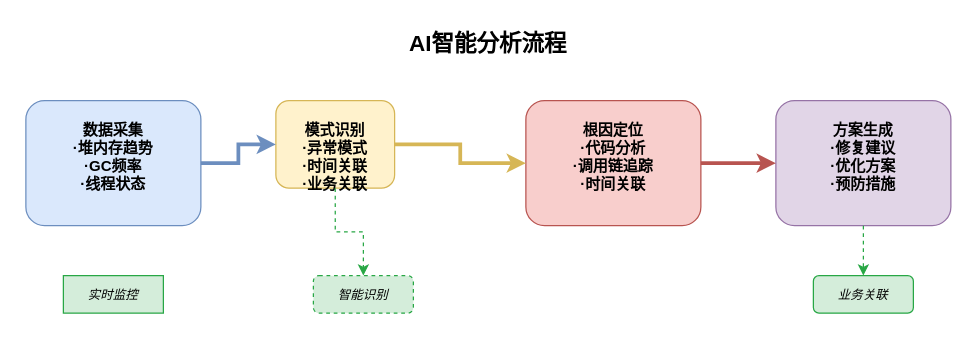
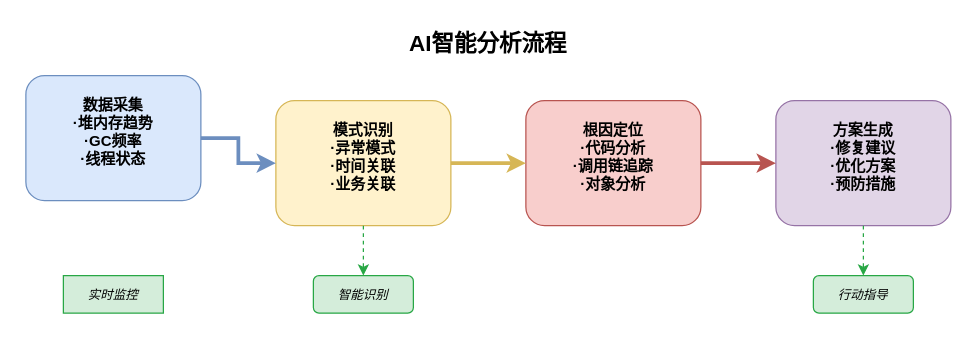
(335, 144) -> (363, 163)
(613, 158) -> (613, 158)
(113, 163) -> (113, 138)
(363, 294) -> (363, 294)
(863, 294) -> (863, 294)
